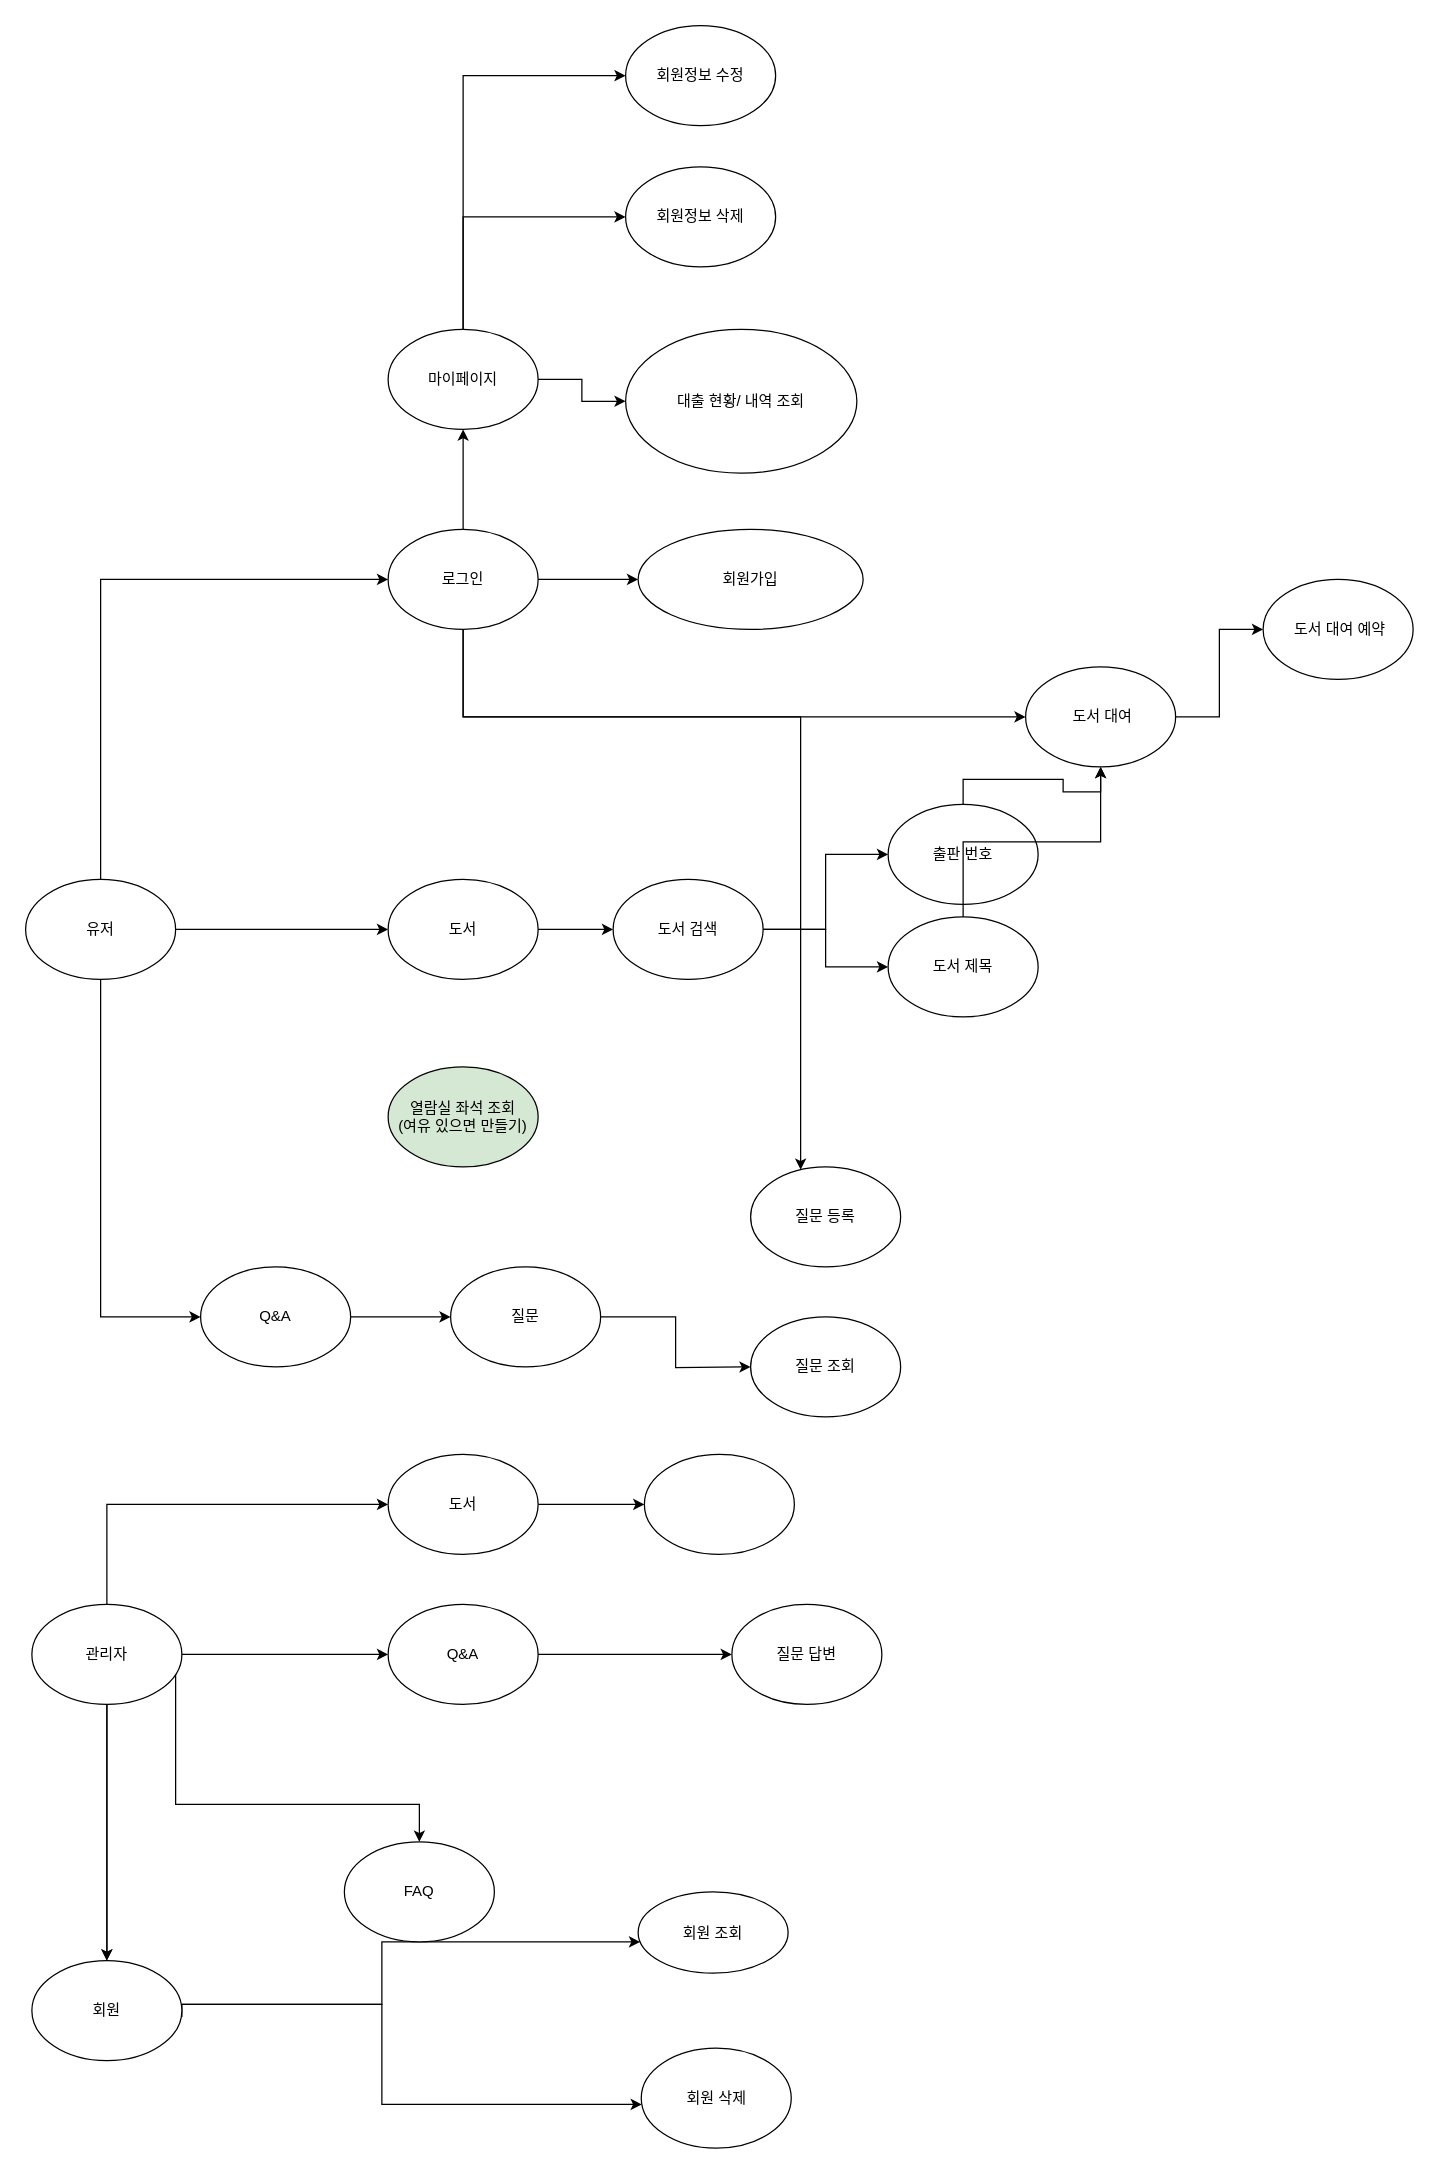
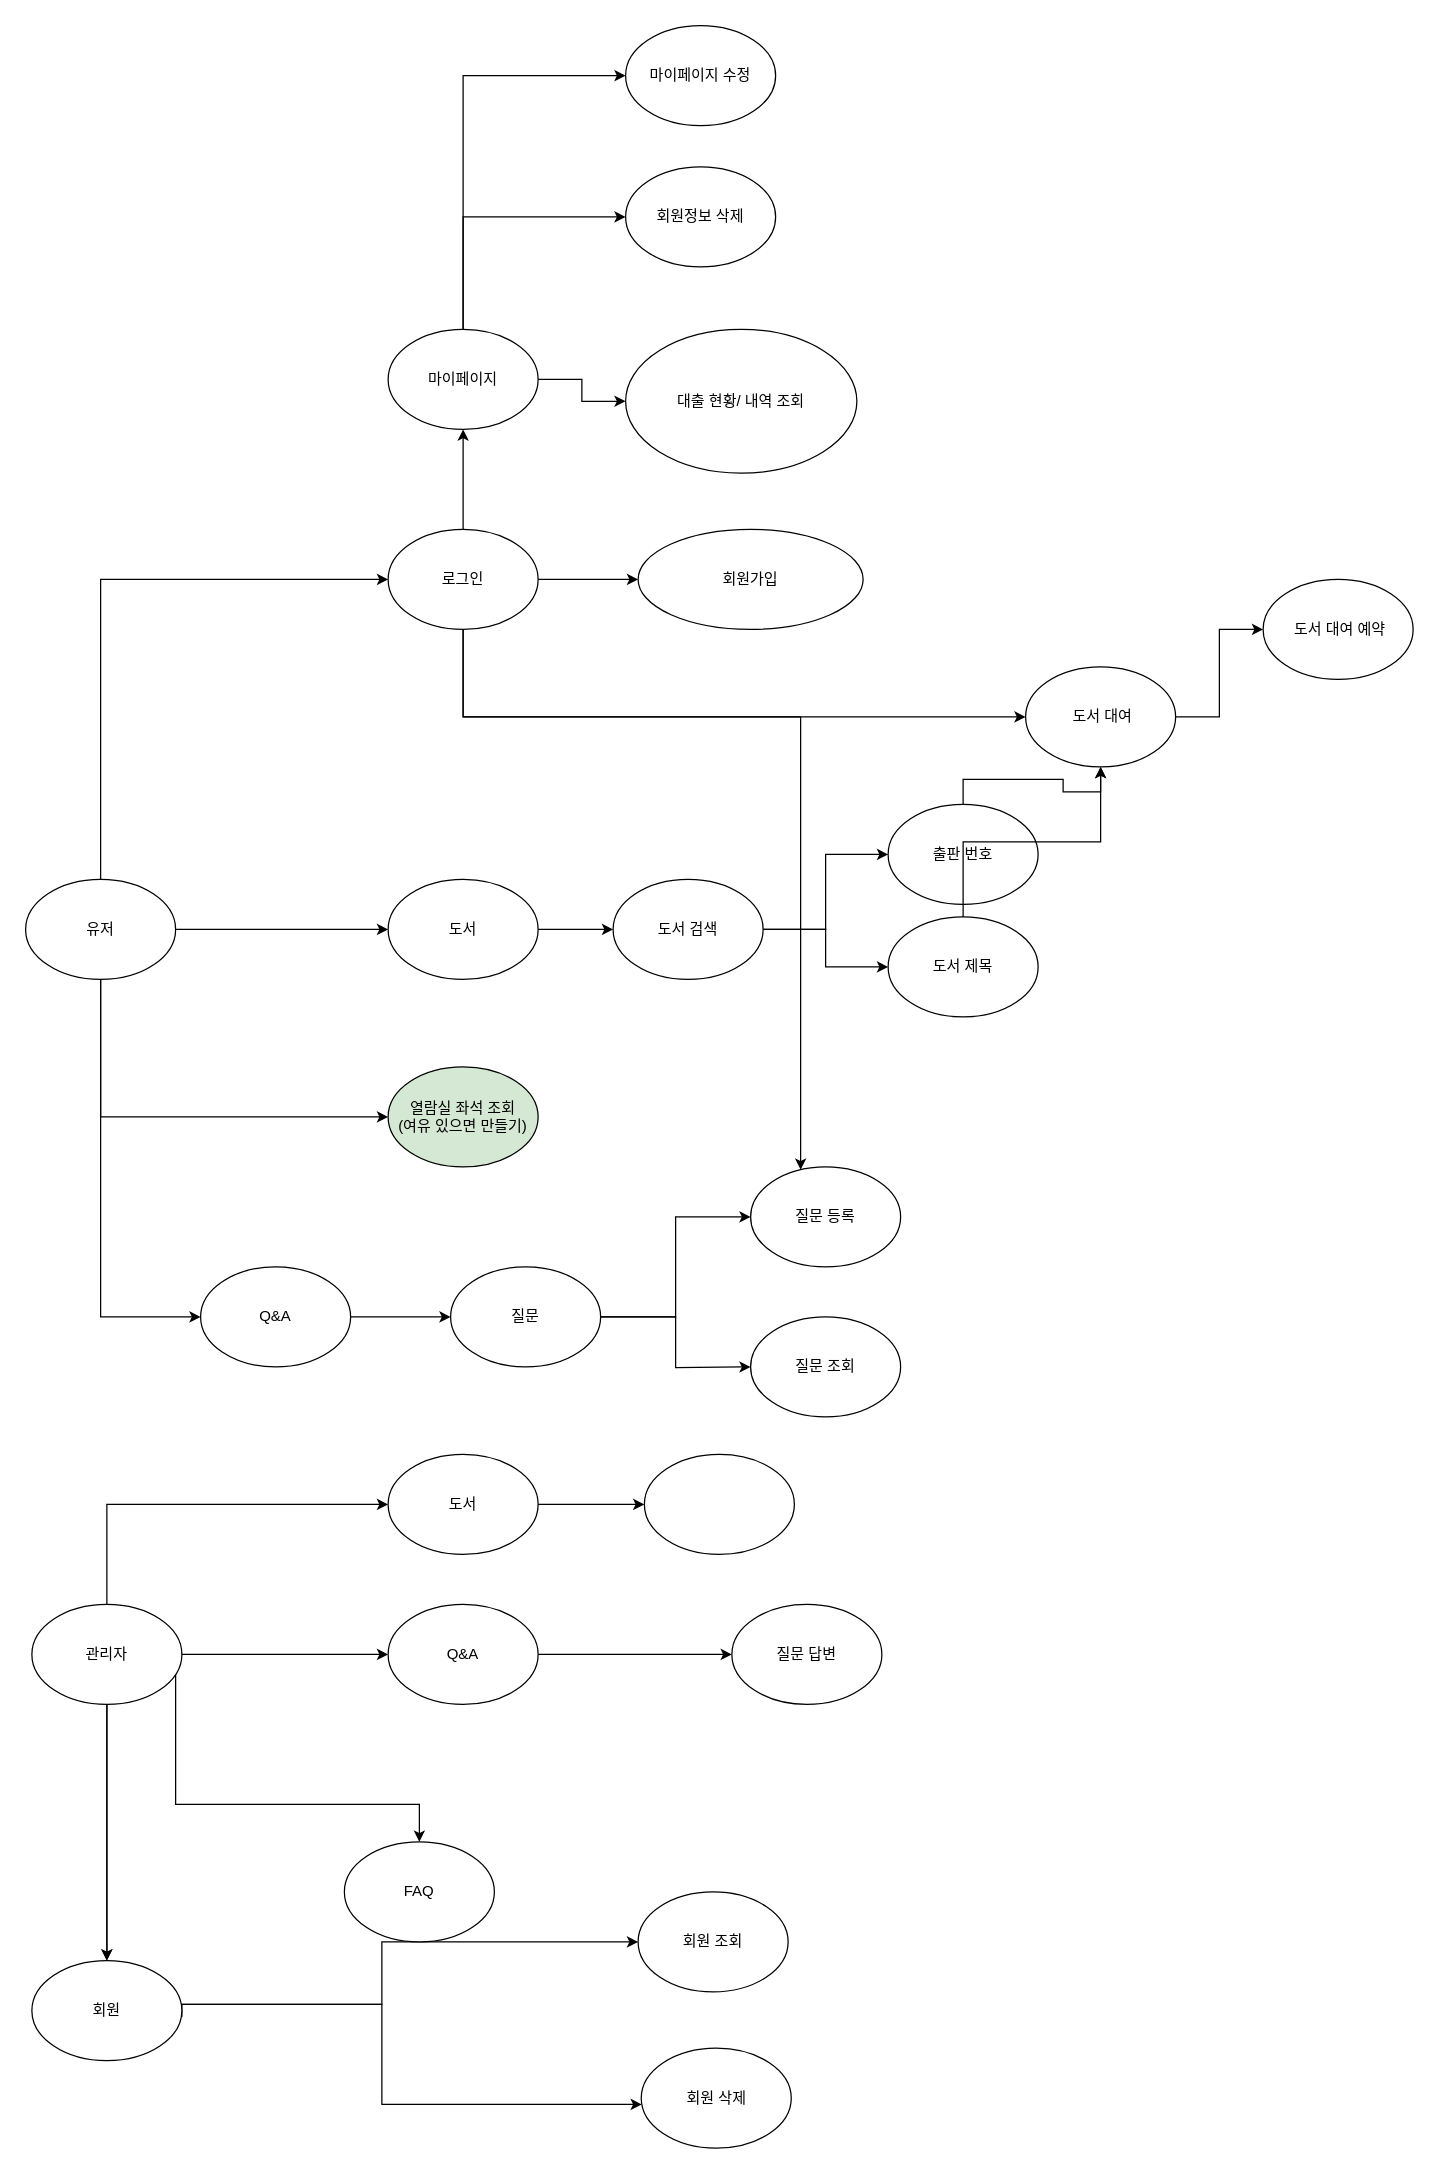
(701, 76) -> (701, 76)
none -> (241, 1117)
none -> (676, 1233)
(713, 1933) -> (713, 1942)
